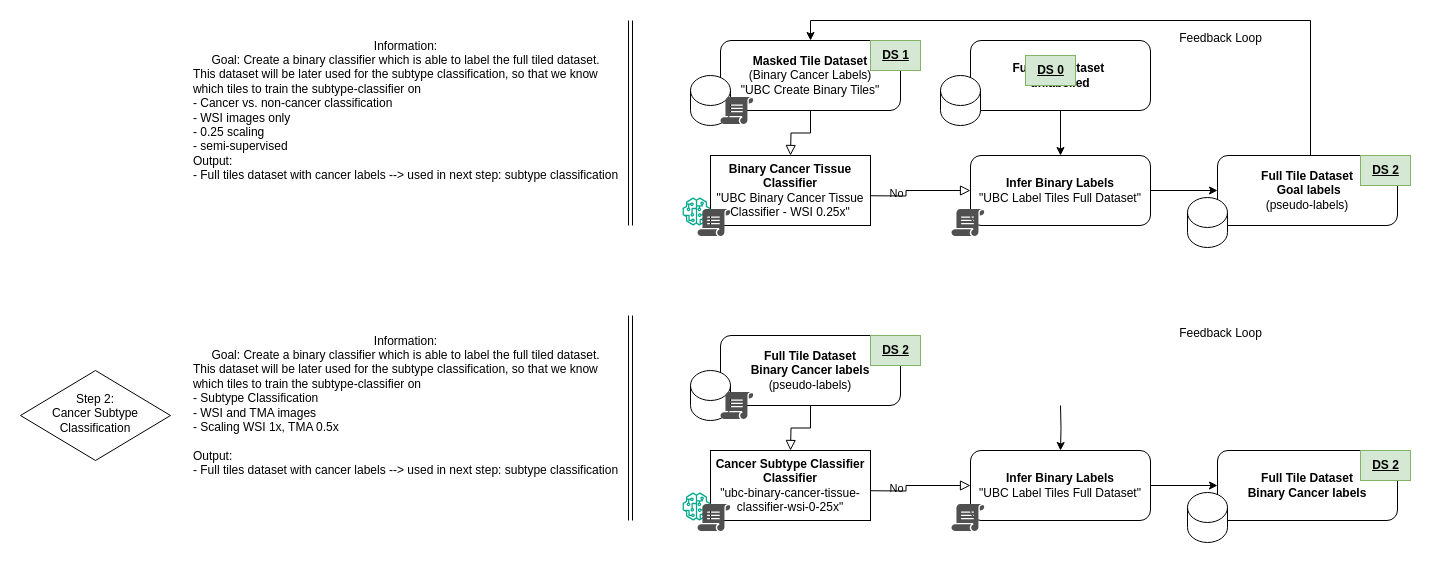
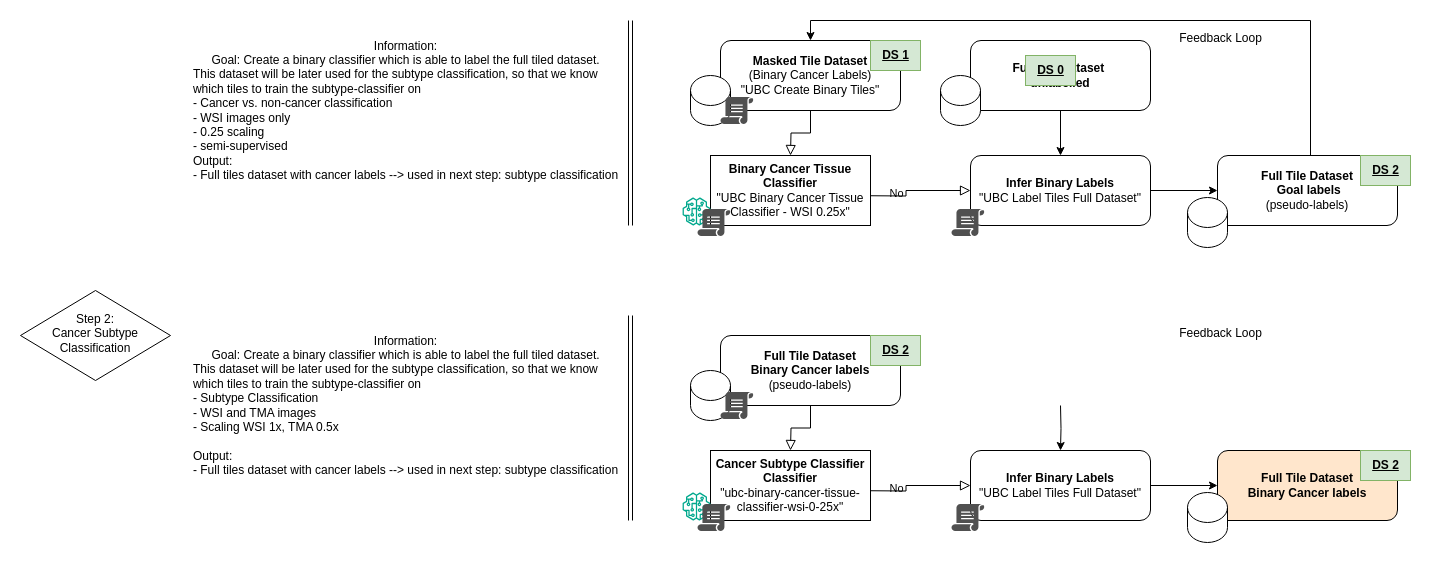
(96, 416) -> (96, 336)
(1308, 486) -> (1308, 486)
